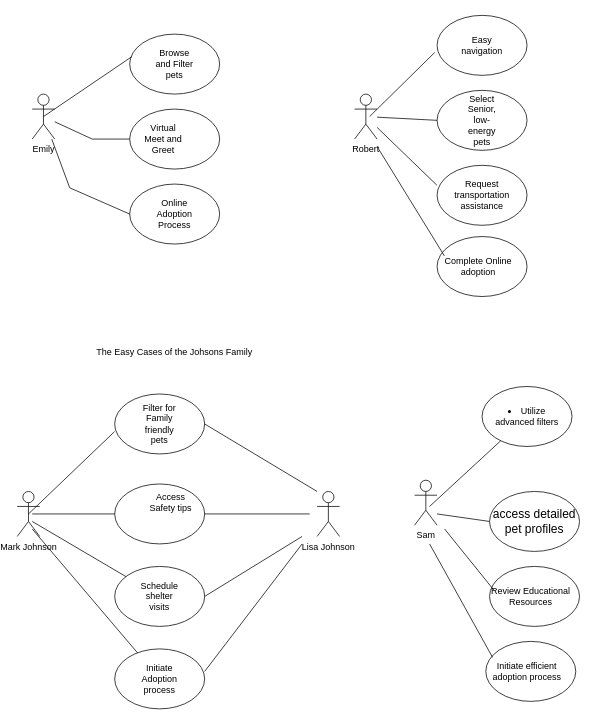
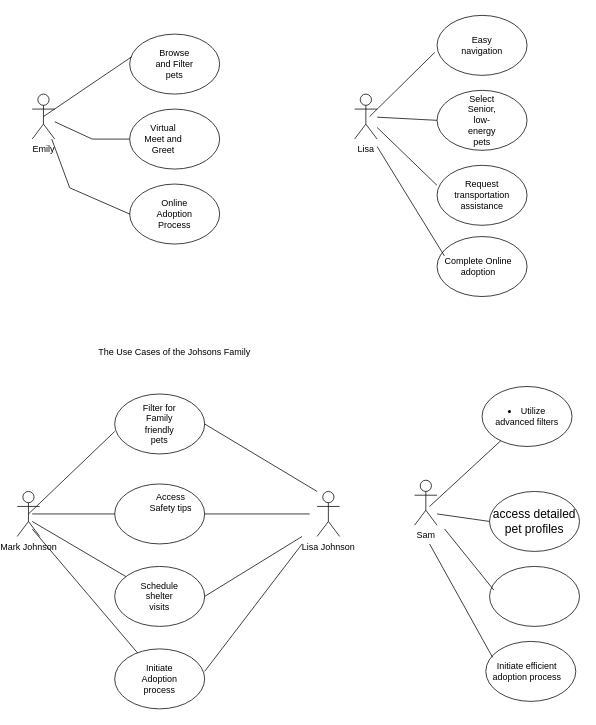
(366, 150) -> (366, 150)
(174, 353) -> (174, 353)
(531, 597) -> none
